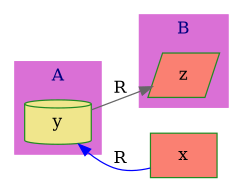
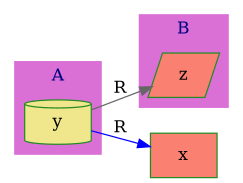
(117, 169) -> (115, 137)
